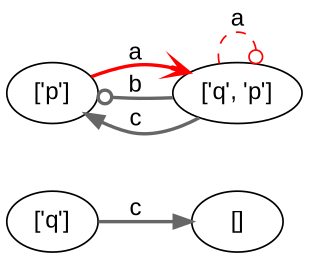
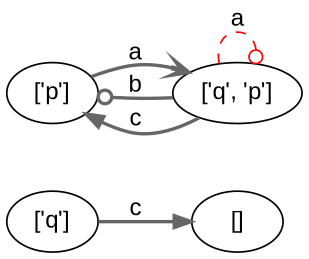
(131, 66) -> (131, 66)
